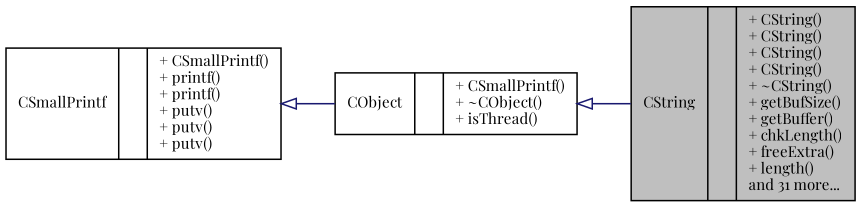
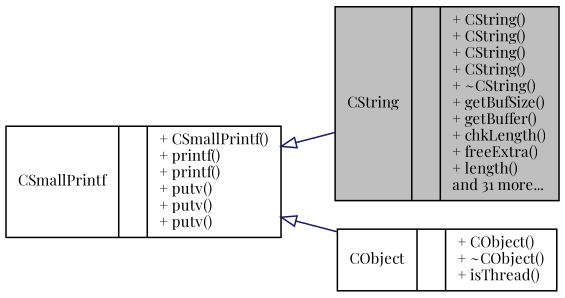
(510, 86) -> (497, 243)
(612, 104) -> (316, 137)
